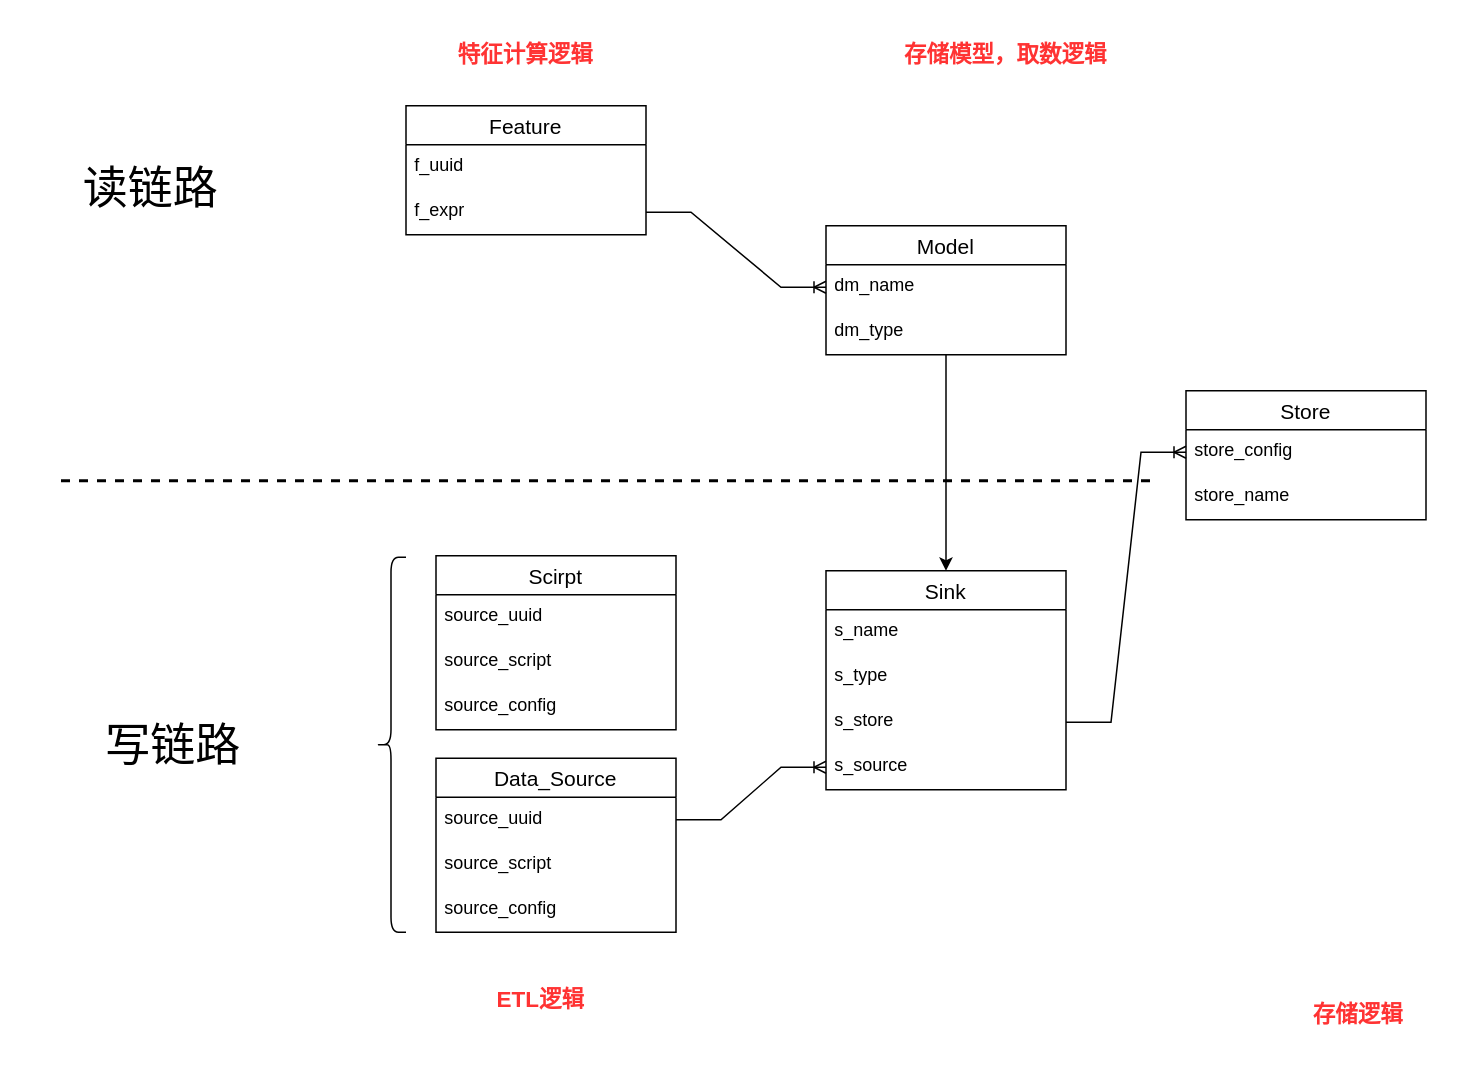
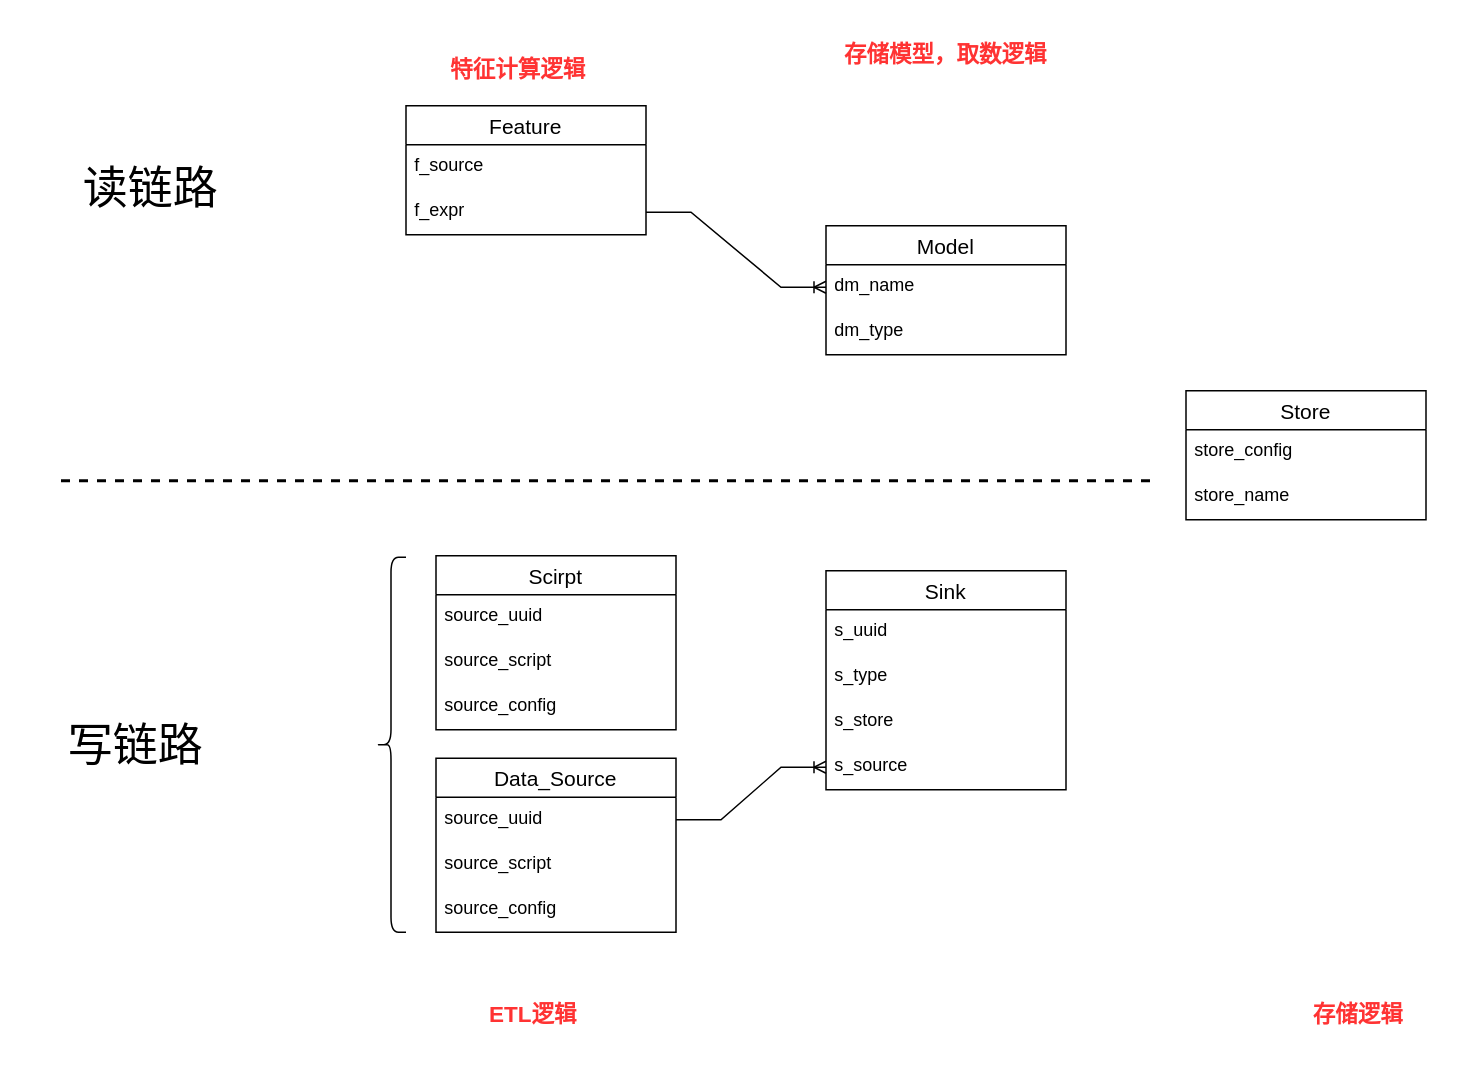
(526, 53) -> (518, 68)
(1006, 53) -> (946, 53)
(442, 165) -> (454, 165)
(946, 459) -> none
(1126, 589) -> none
(864, 630) -> (862, 630)
(173, 745) -> (136, 745)
(541, 998) -> (533, 1013)
